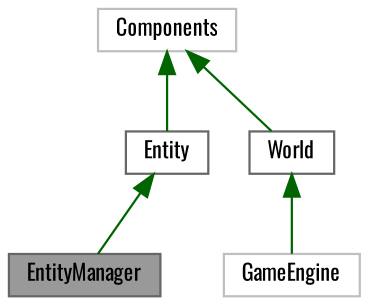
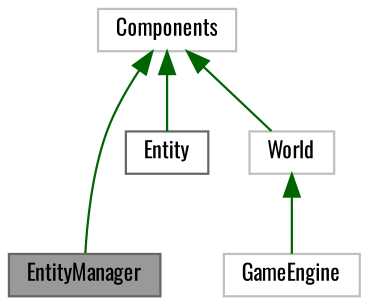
(292, 153) -> (292, 153)
(119, 223) -> (99, 158)
